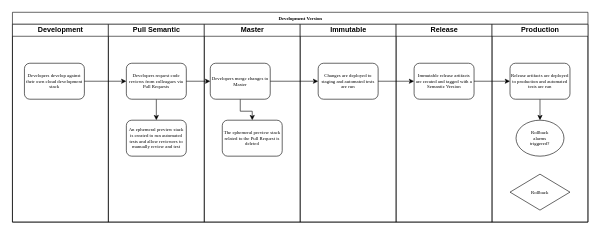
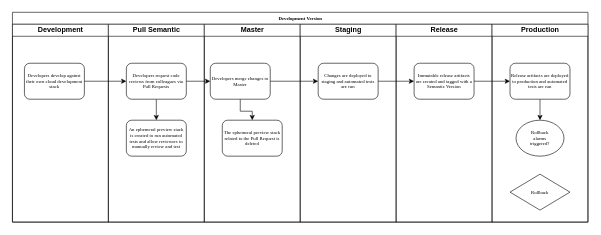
(349, 30) -> (349, 30)
